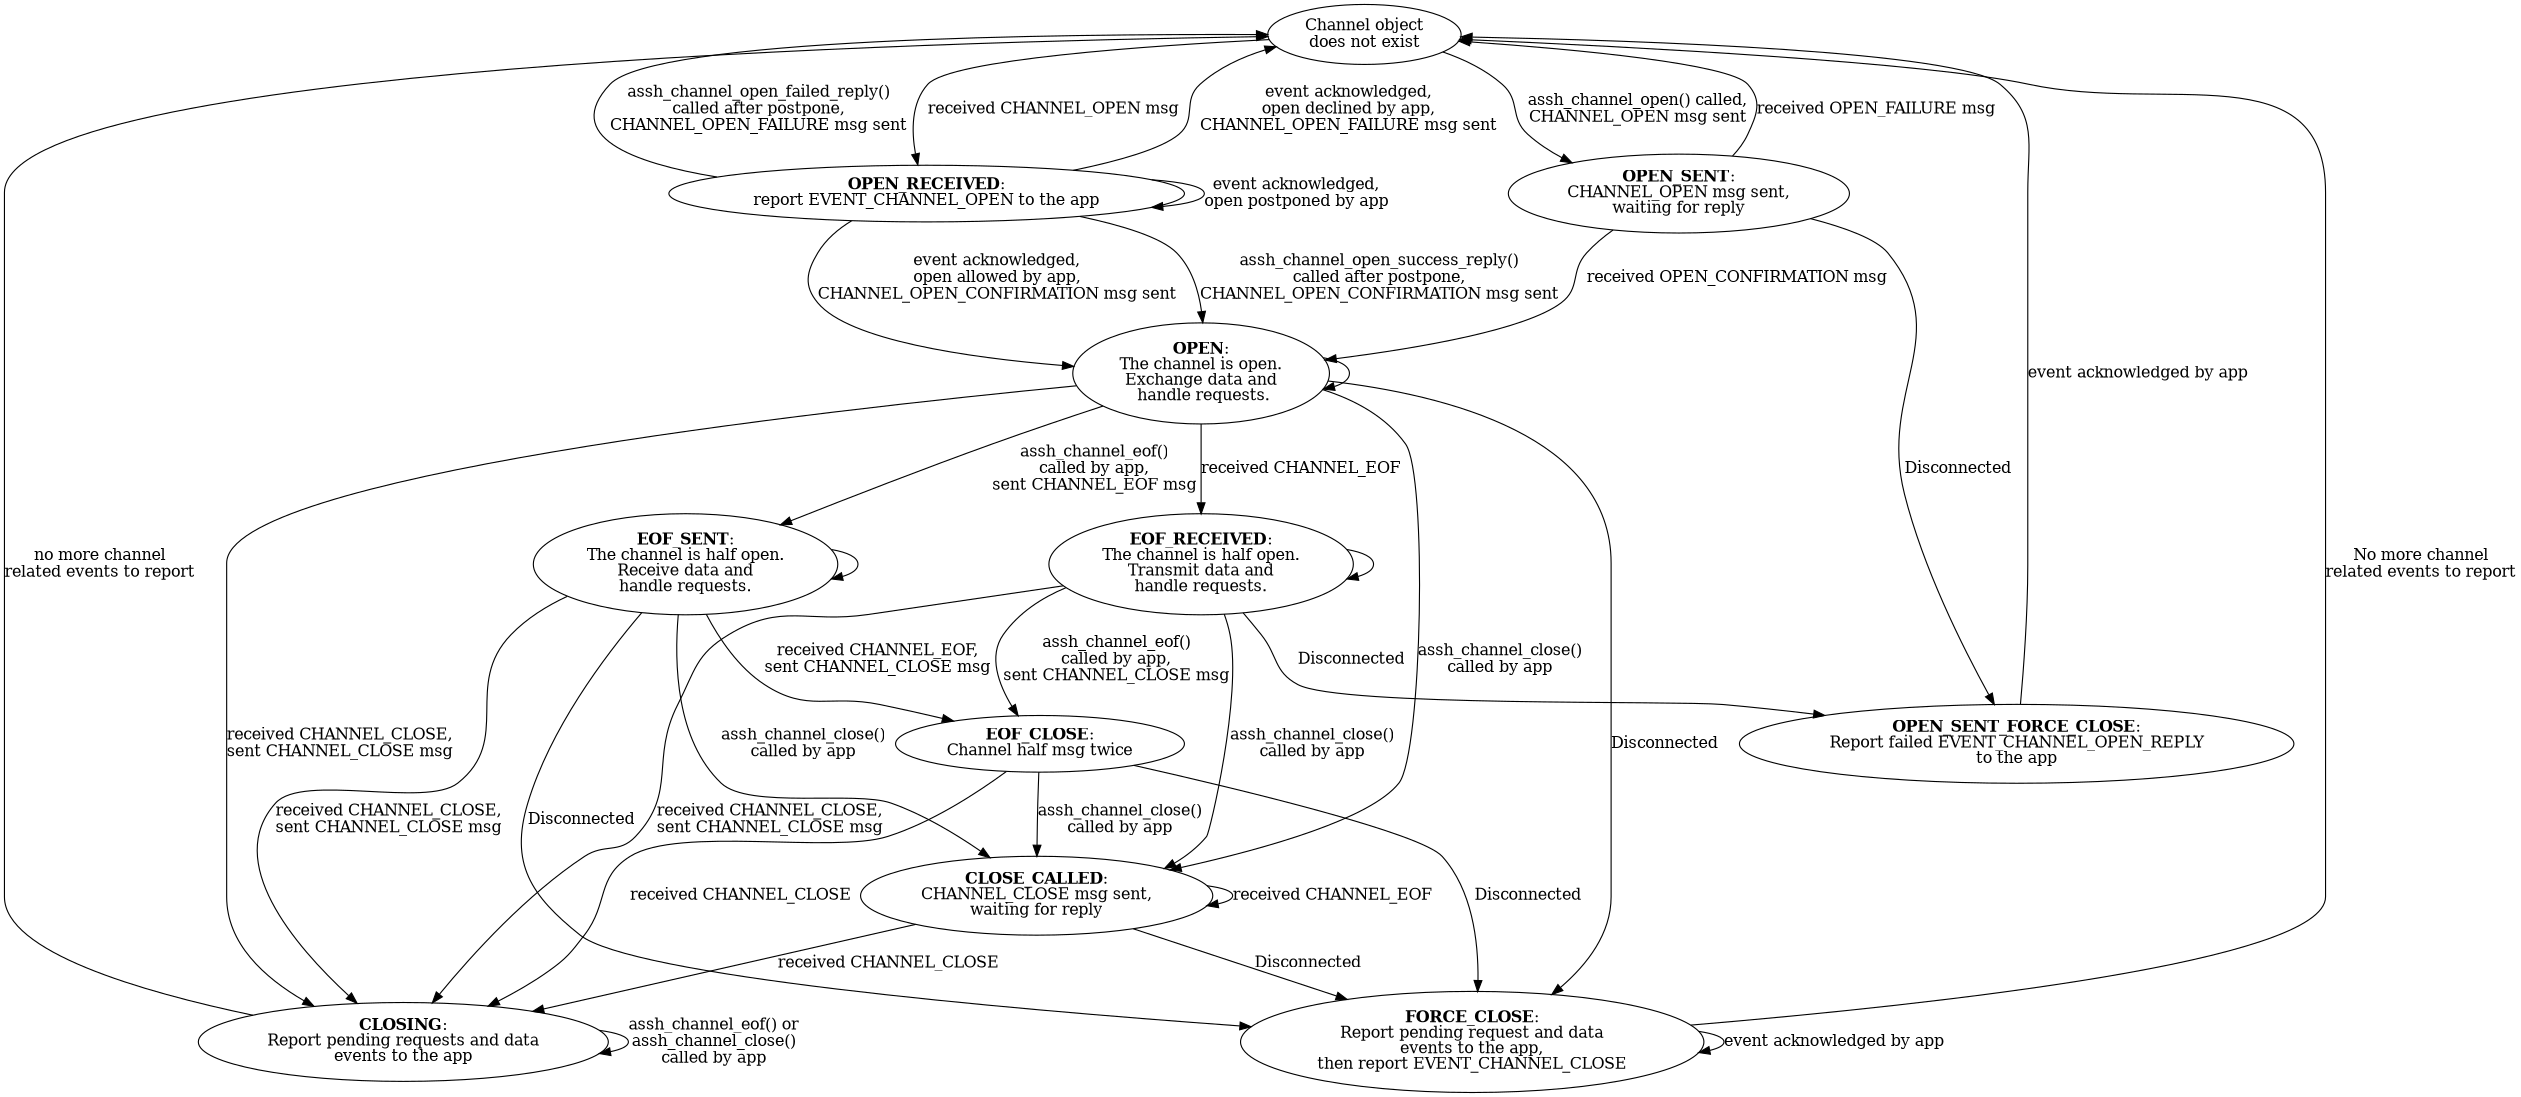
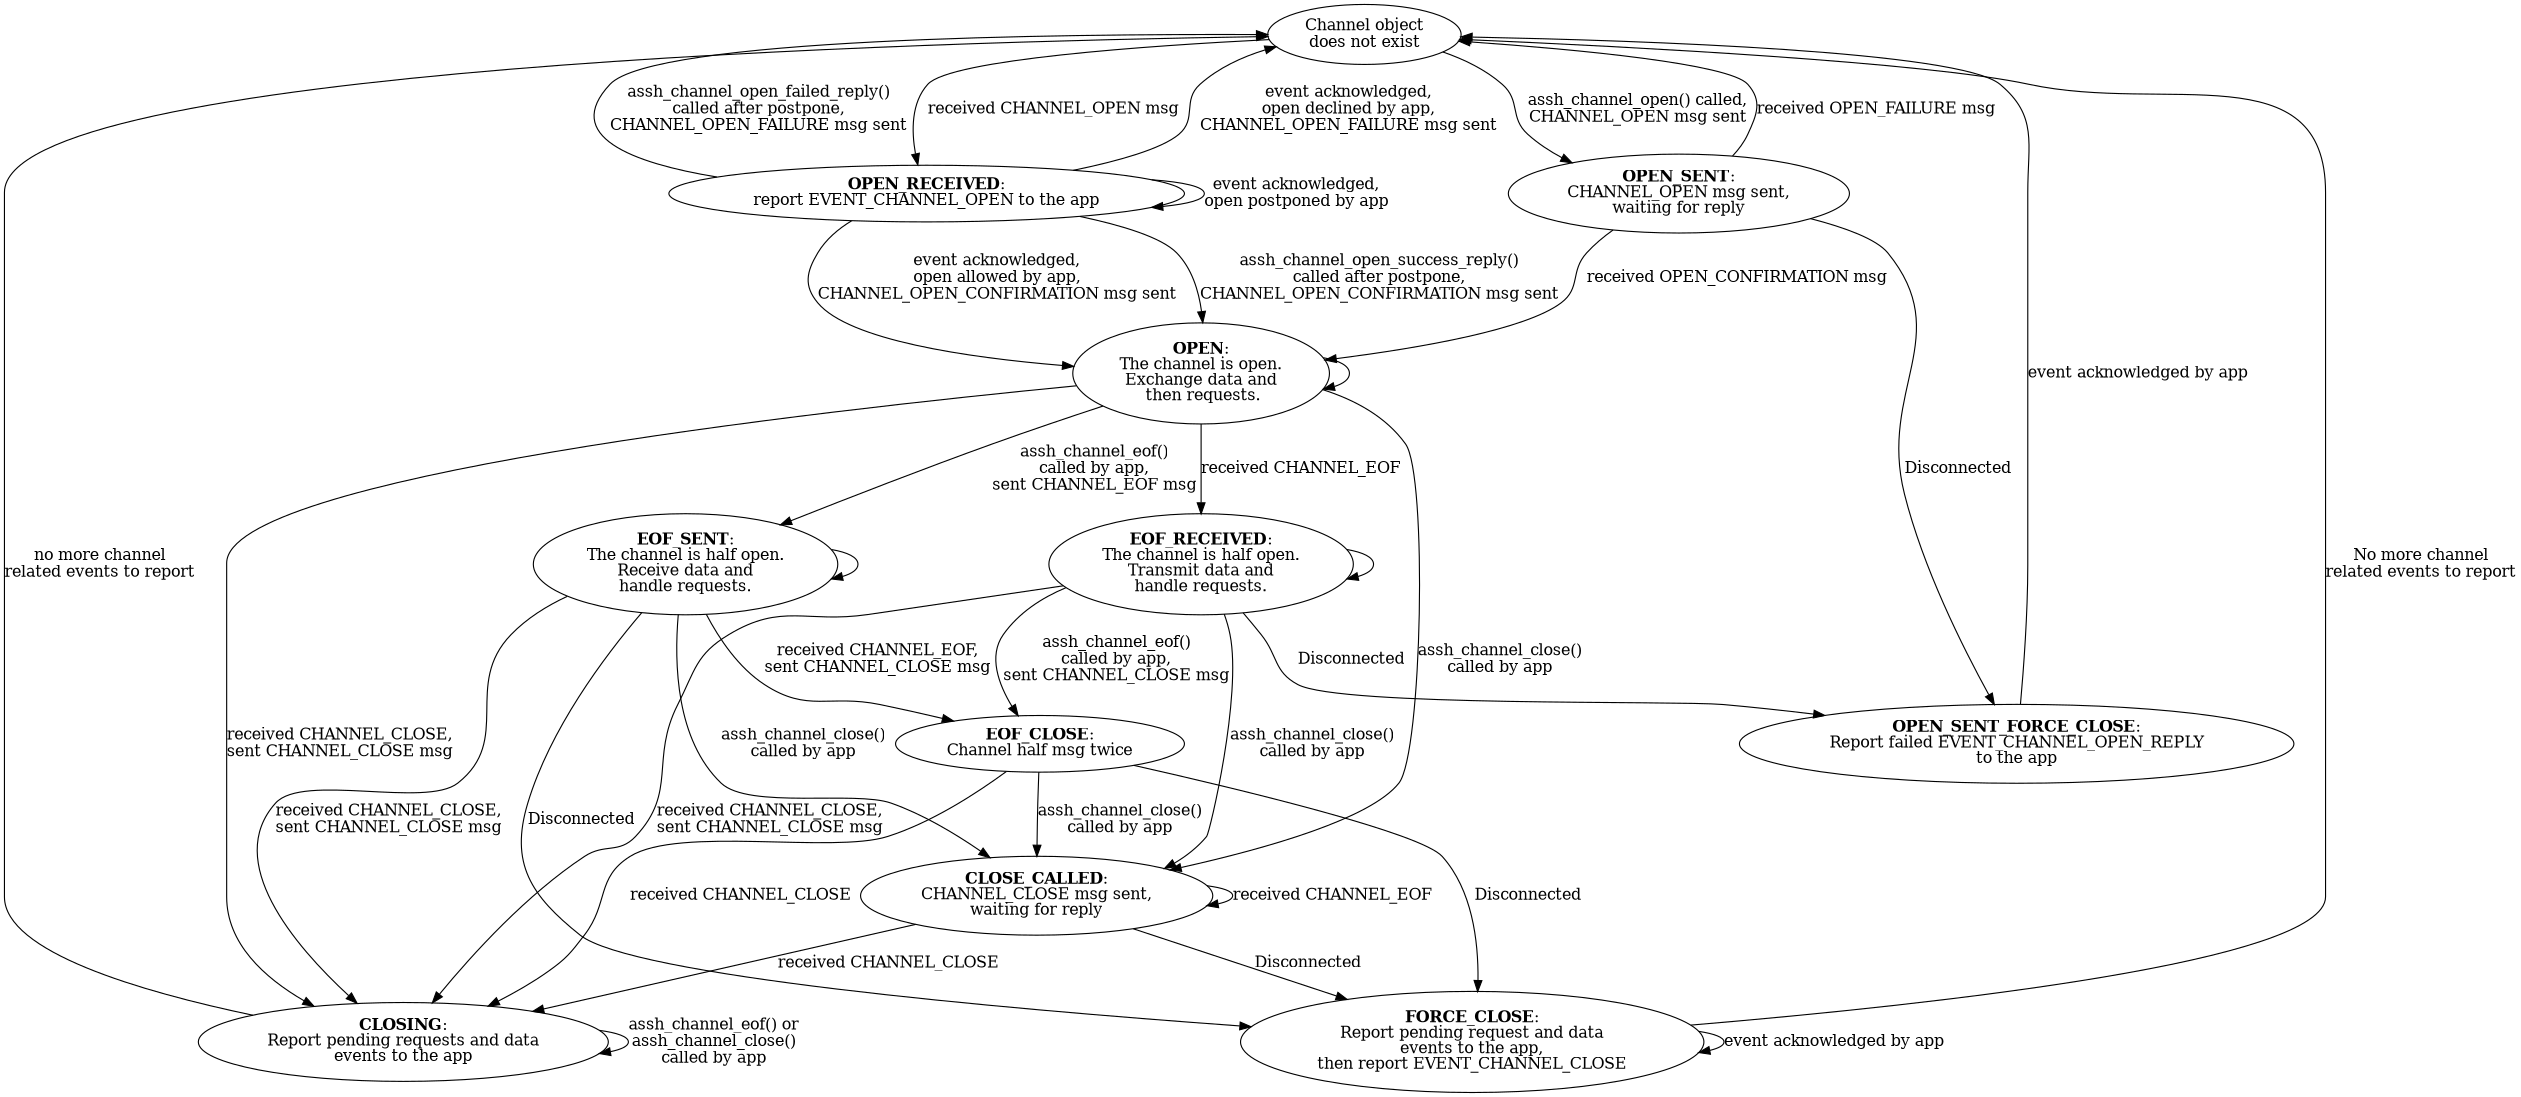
(1201, 396) -> (1201, 396)
(1611, 600) -> none
